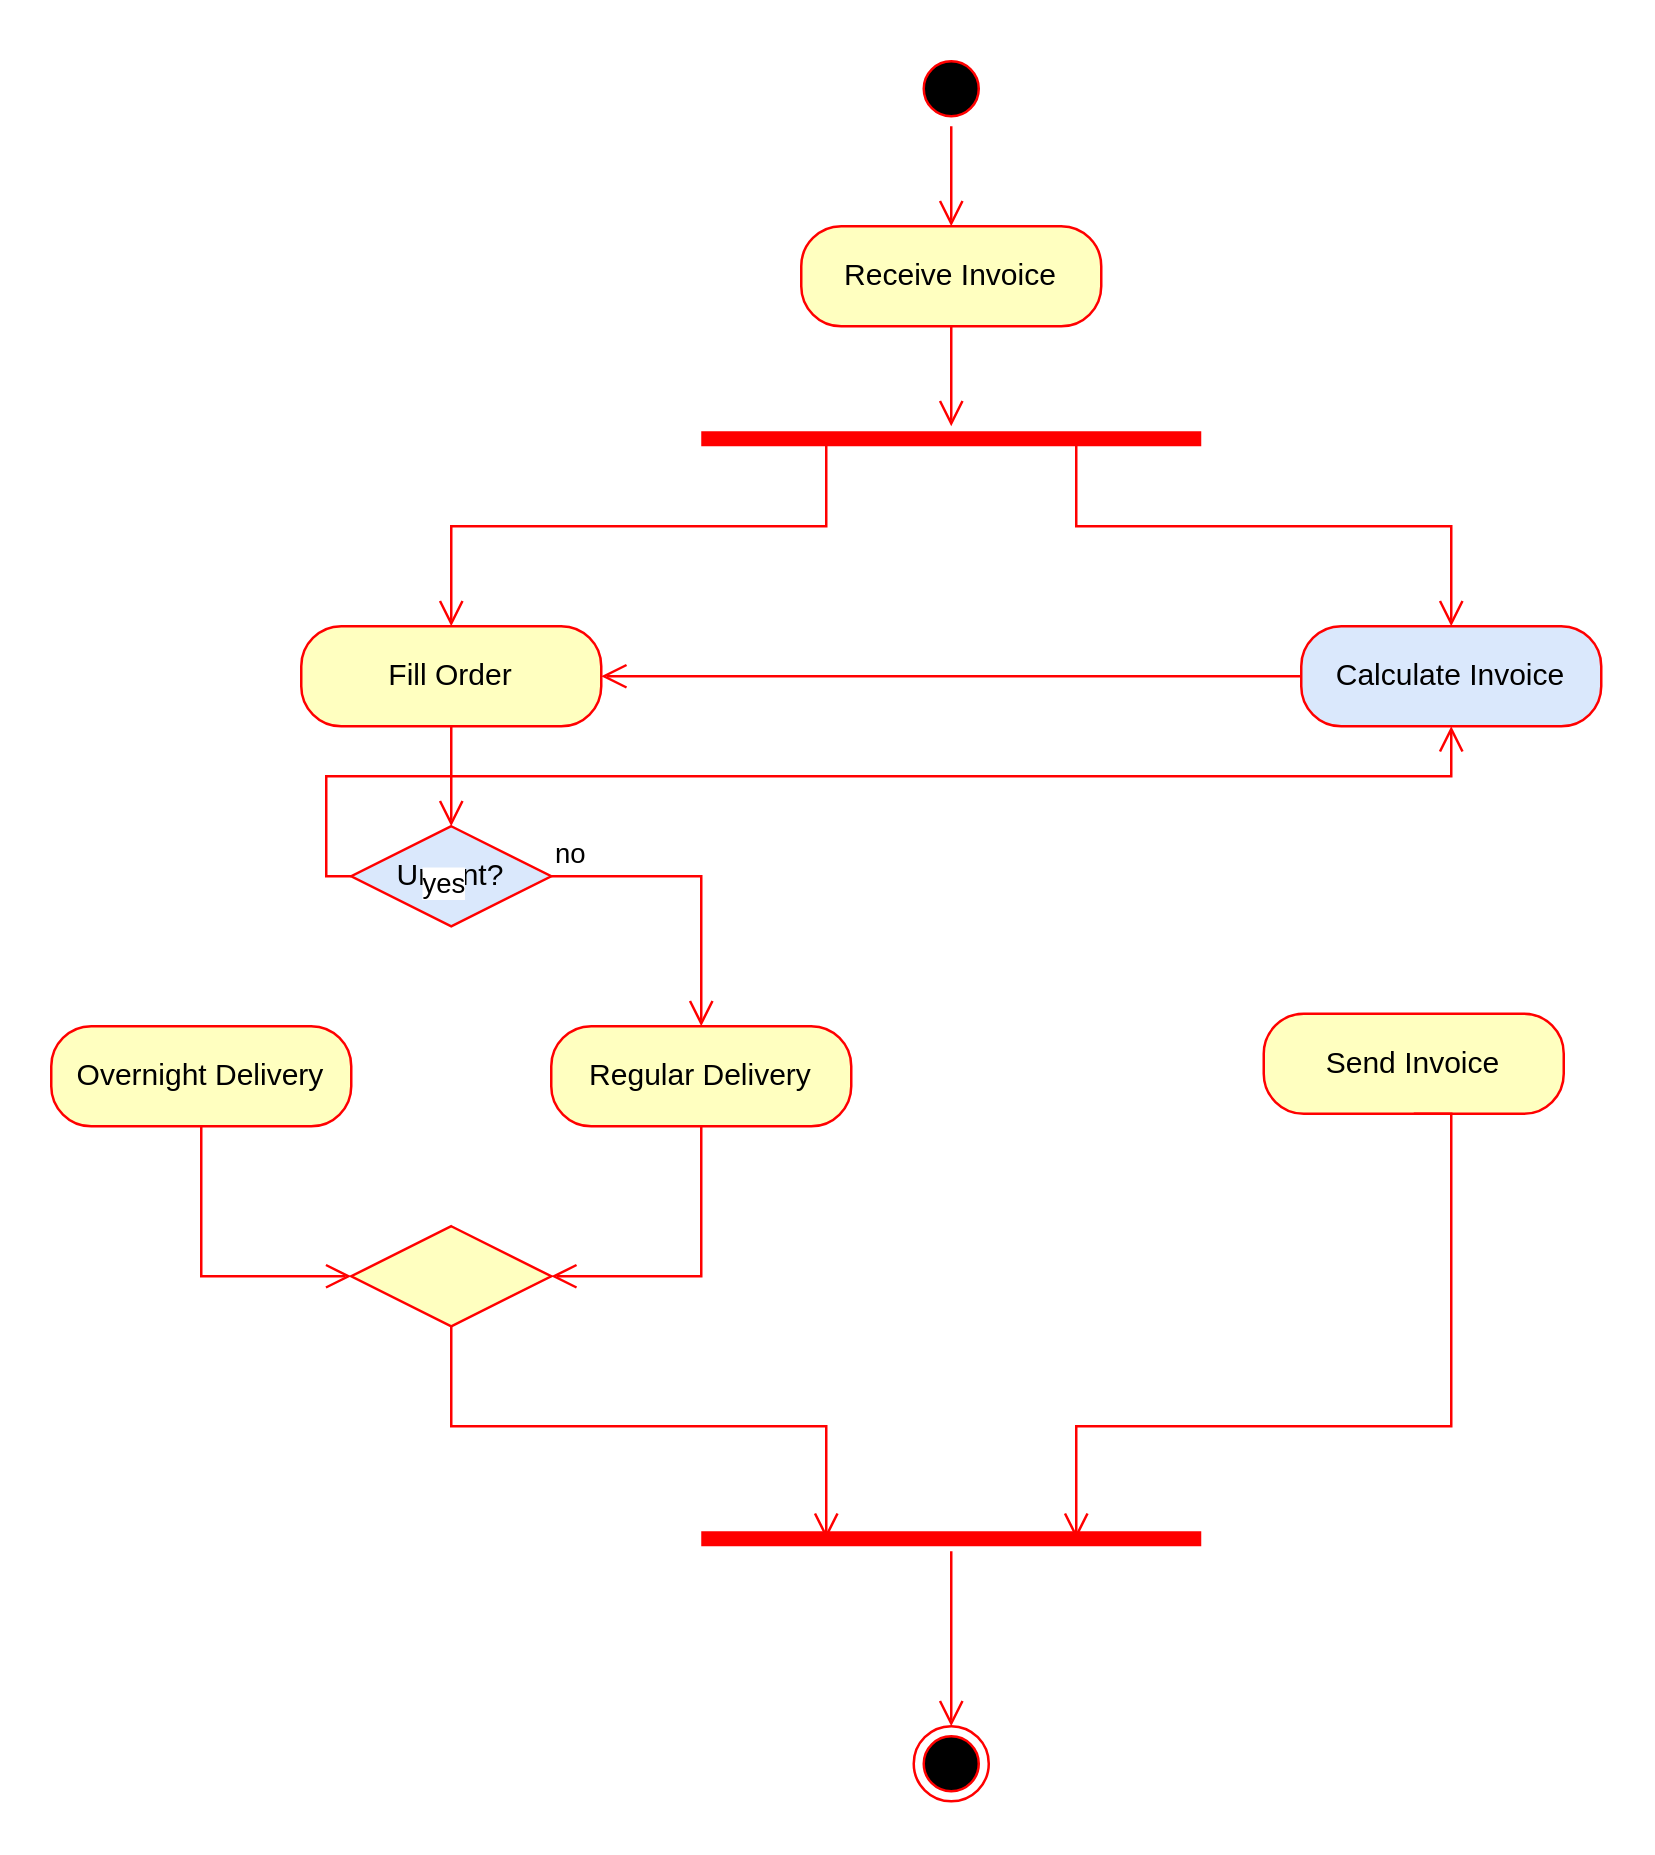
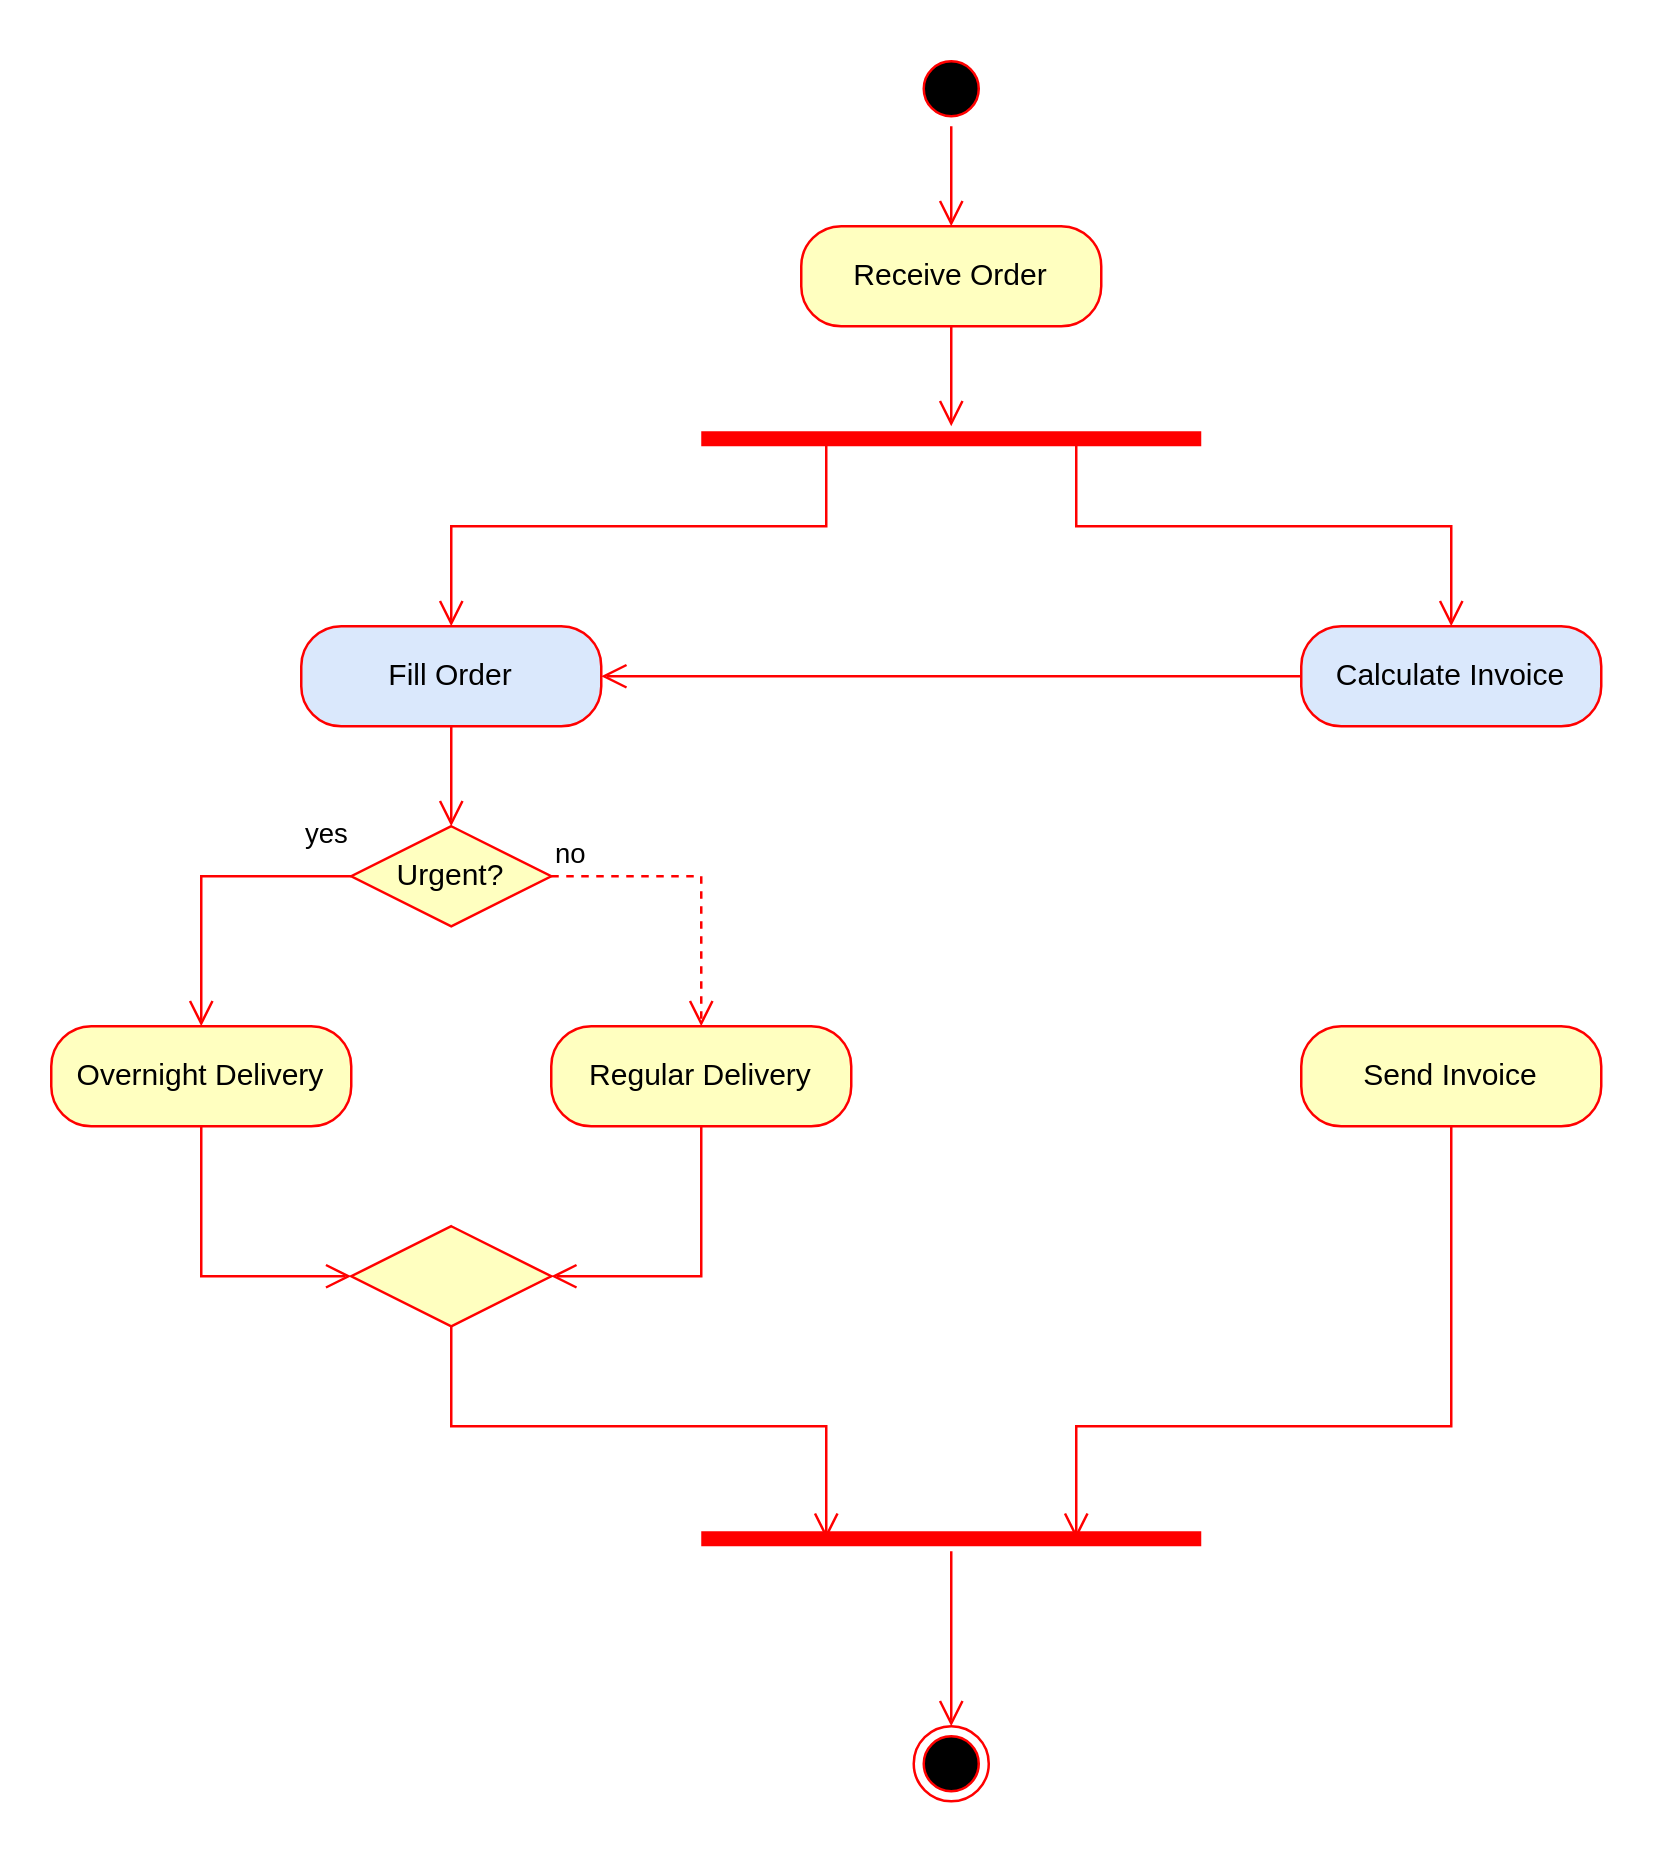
(951, 276) -> (951, 276)
(451, 676) -> (451, 676)
(975, 776) -> (201, 884)
(451, 876) -> (451, 876)
(701, 876) -> (701, 876)
(1414, 1064) -> (1451, 1076)
